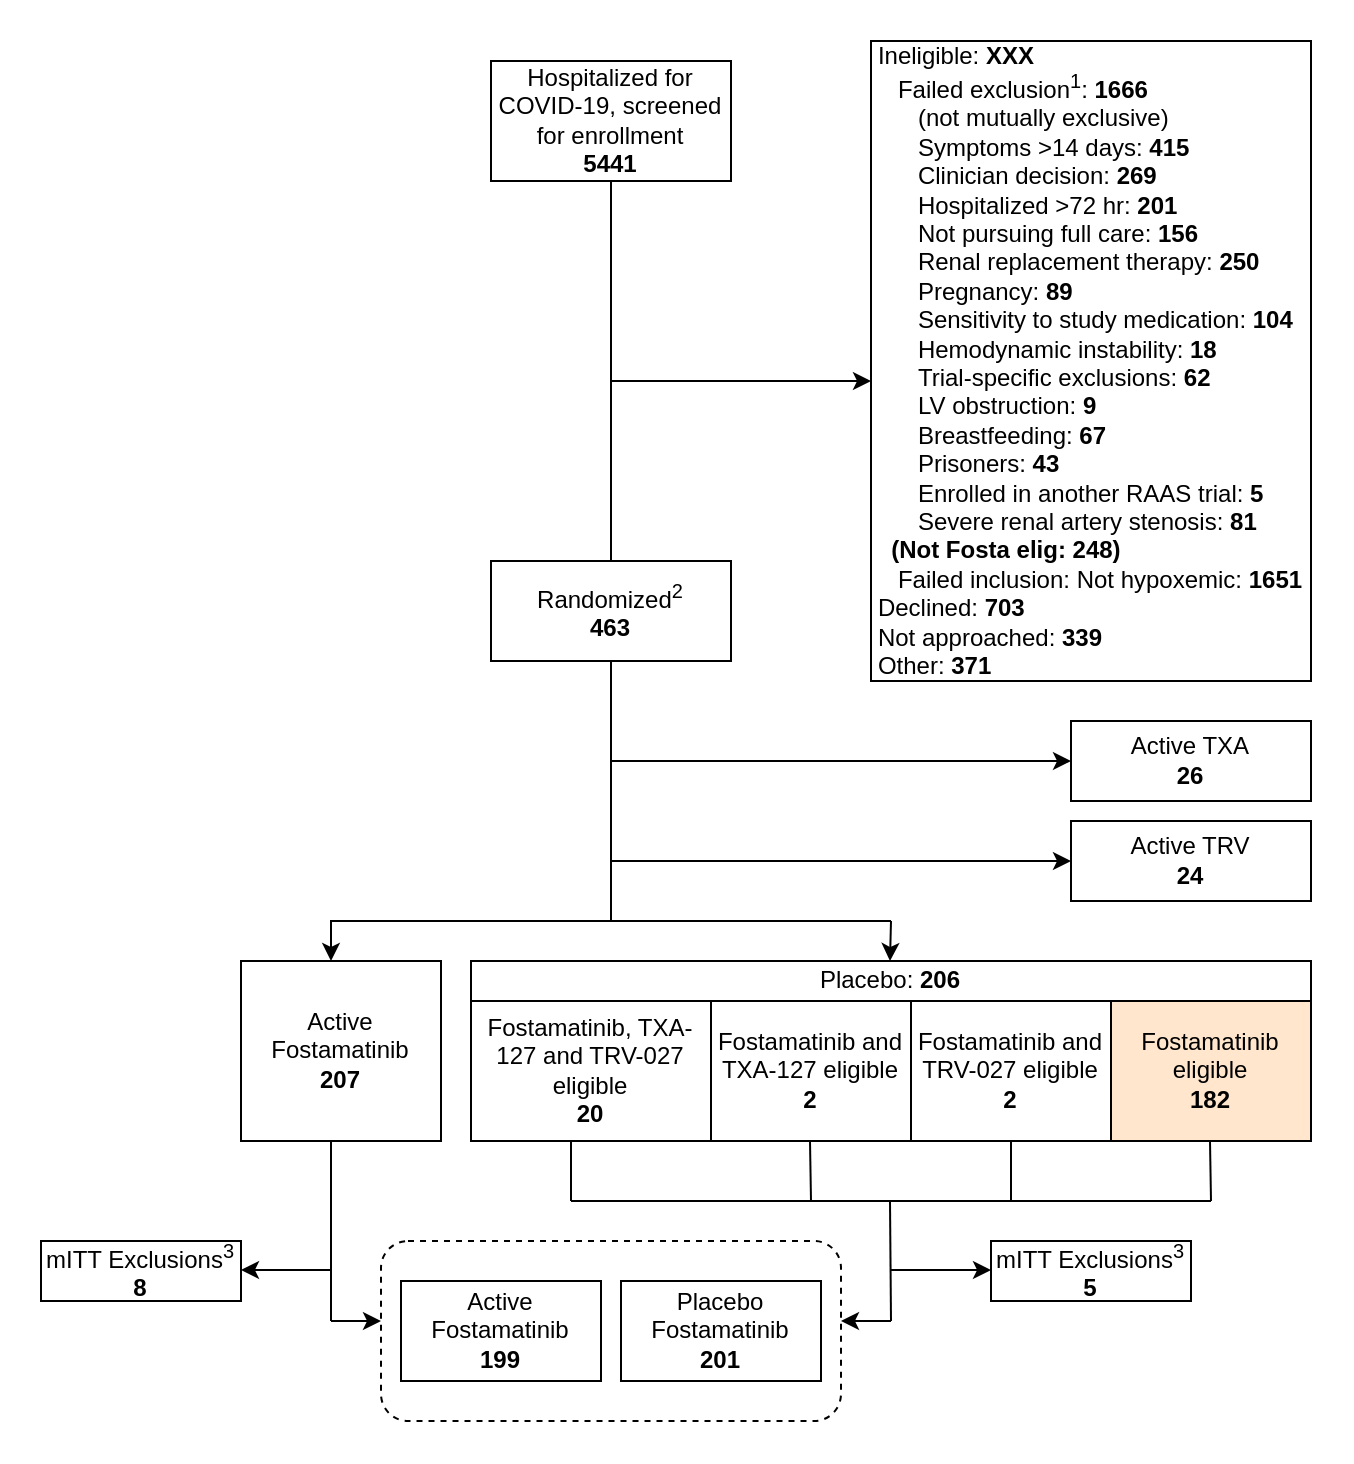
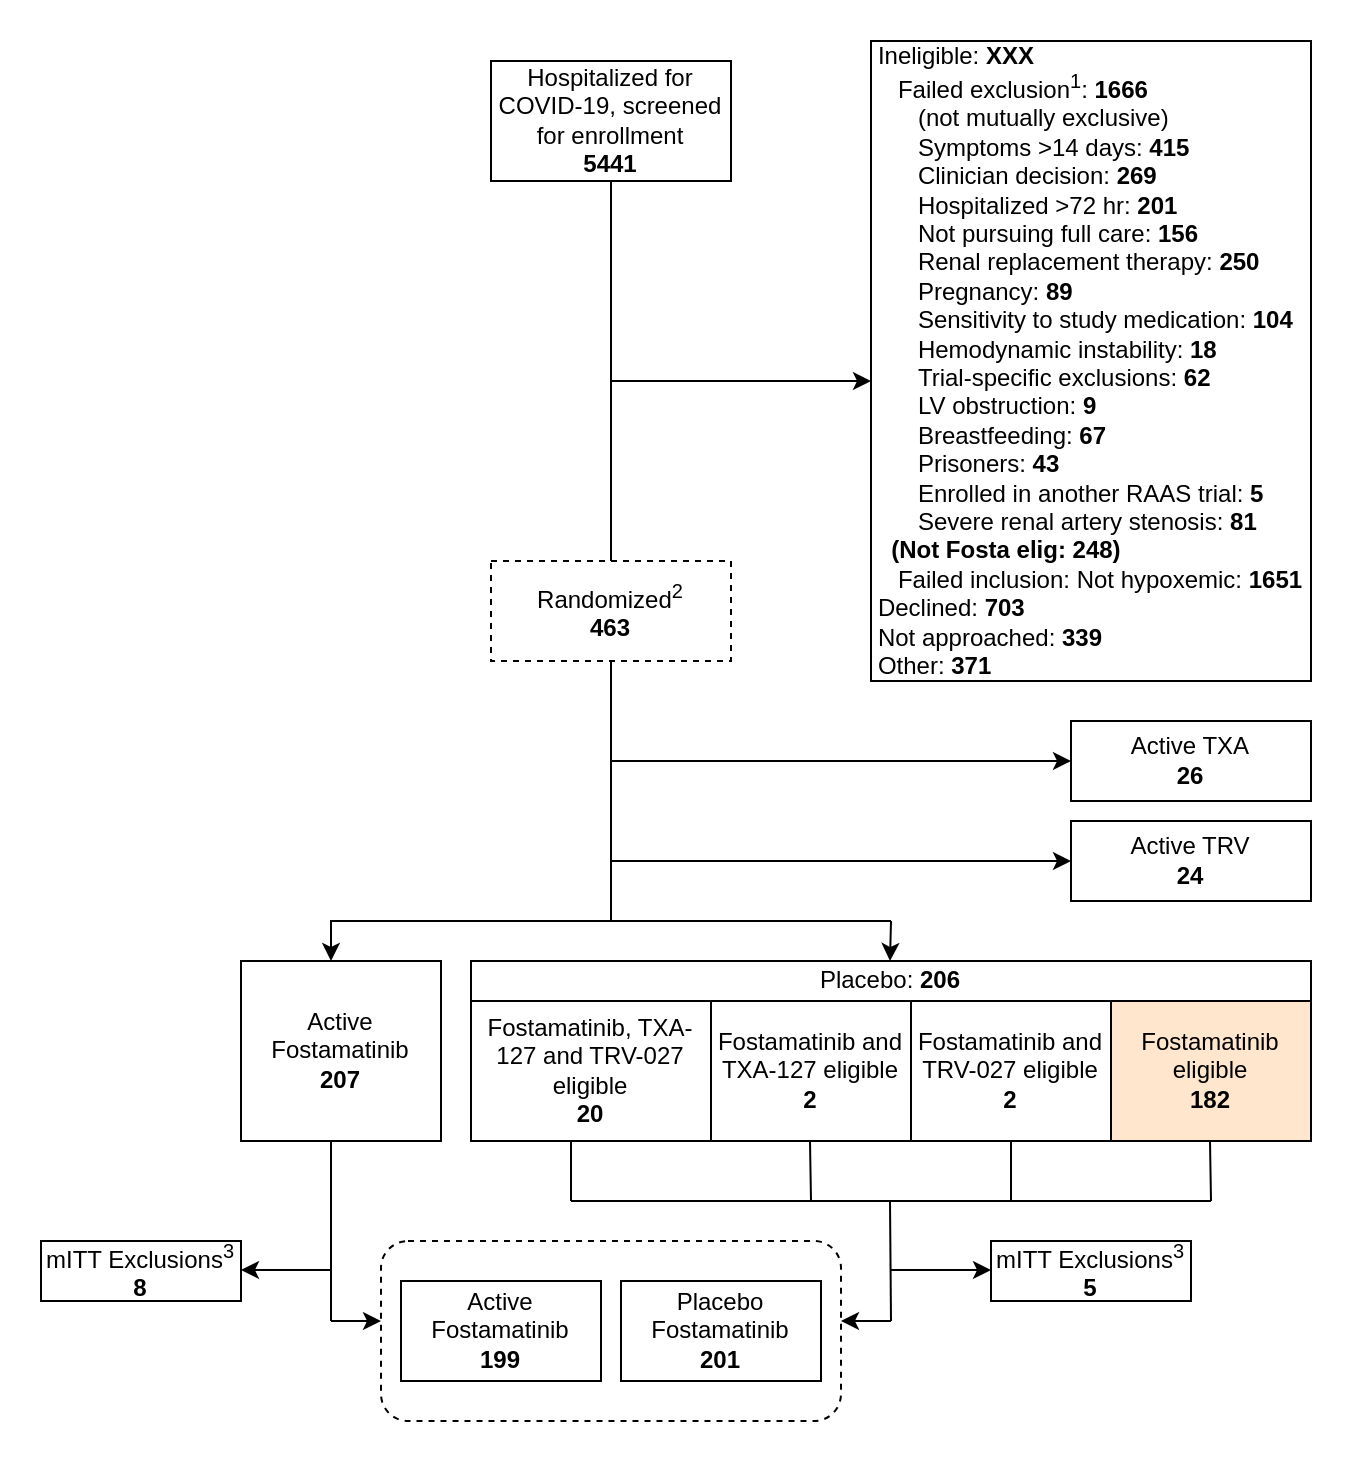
(611, 611) -> (611, 611)
